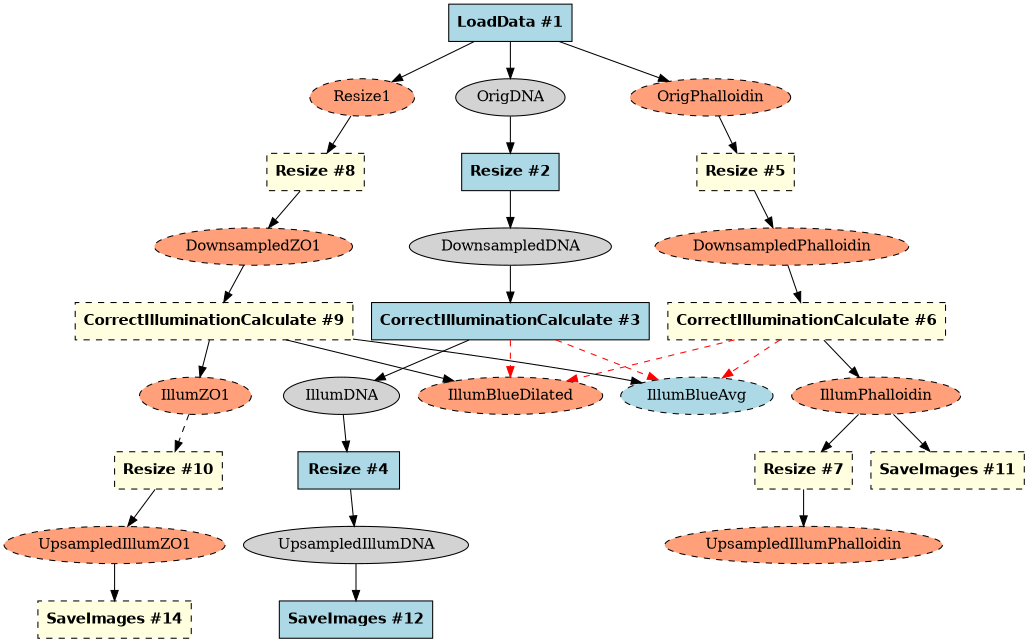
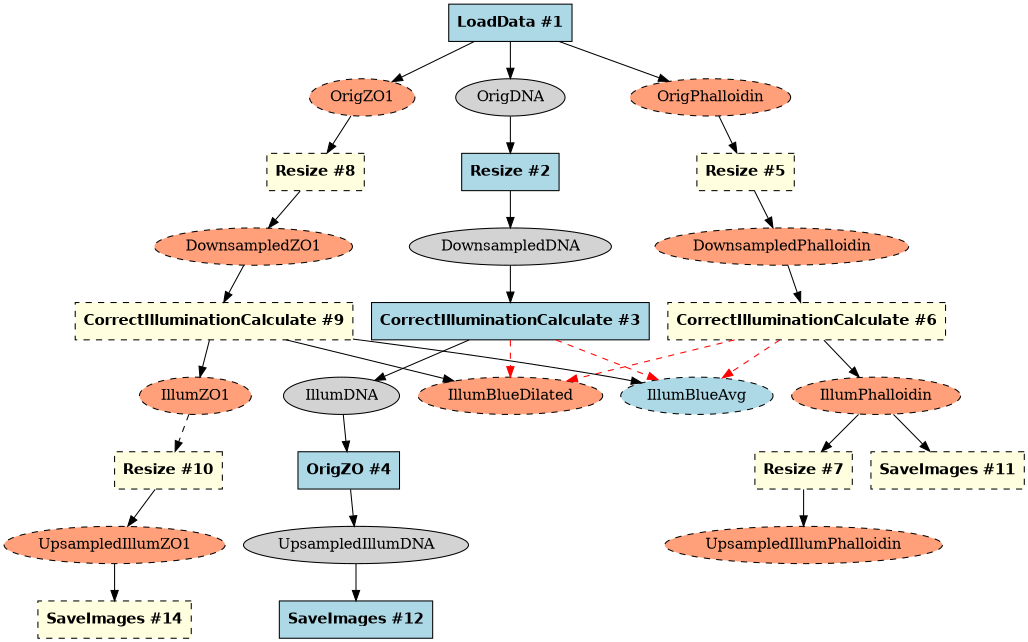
(362, 97) -> (362, 97)
(349, 470) -> (349, 470)
